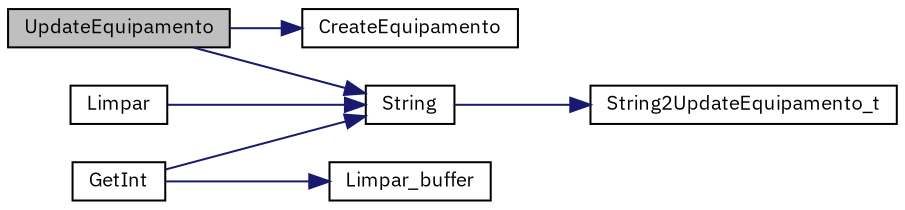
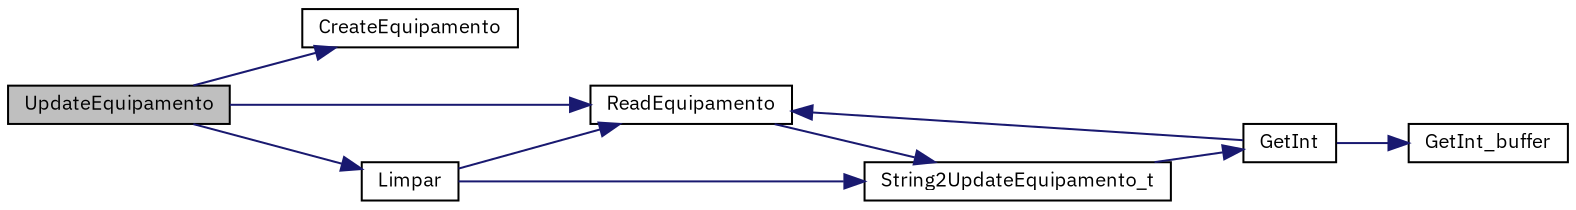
(410, 105) -> (691, 105)
none -> (268, 144)
none -> (1189, 157)
(410, 181) -> (1488, 143)
none -> (651, 181)
